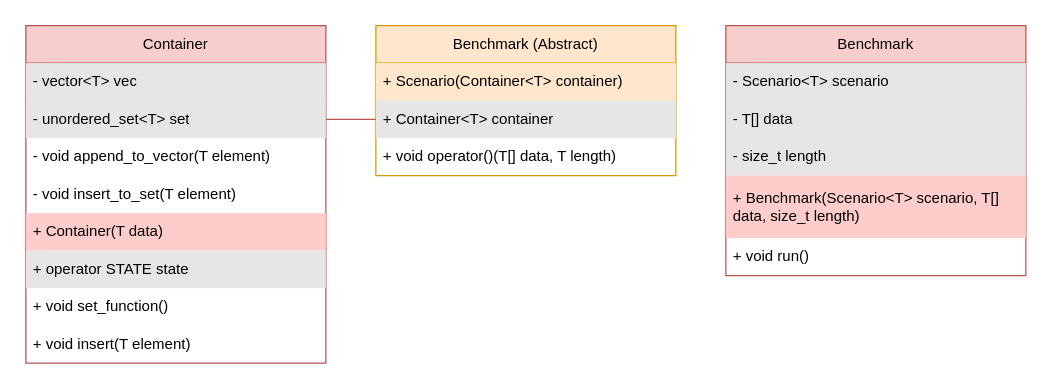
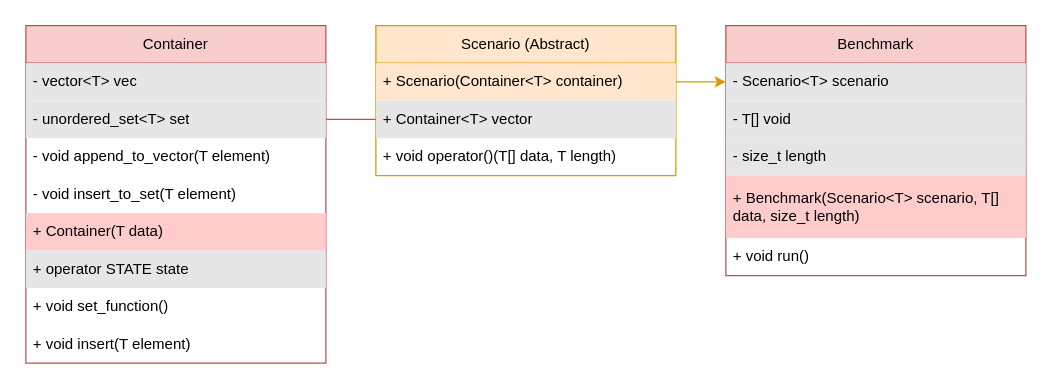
(526, 44) -> (526, 44)
none -> (697, 82)
(476, 119) -> (465, 119)
(771, 119) -> (769, 119)
